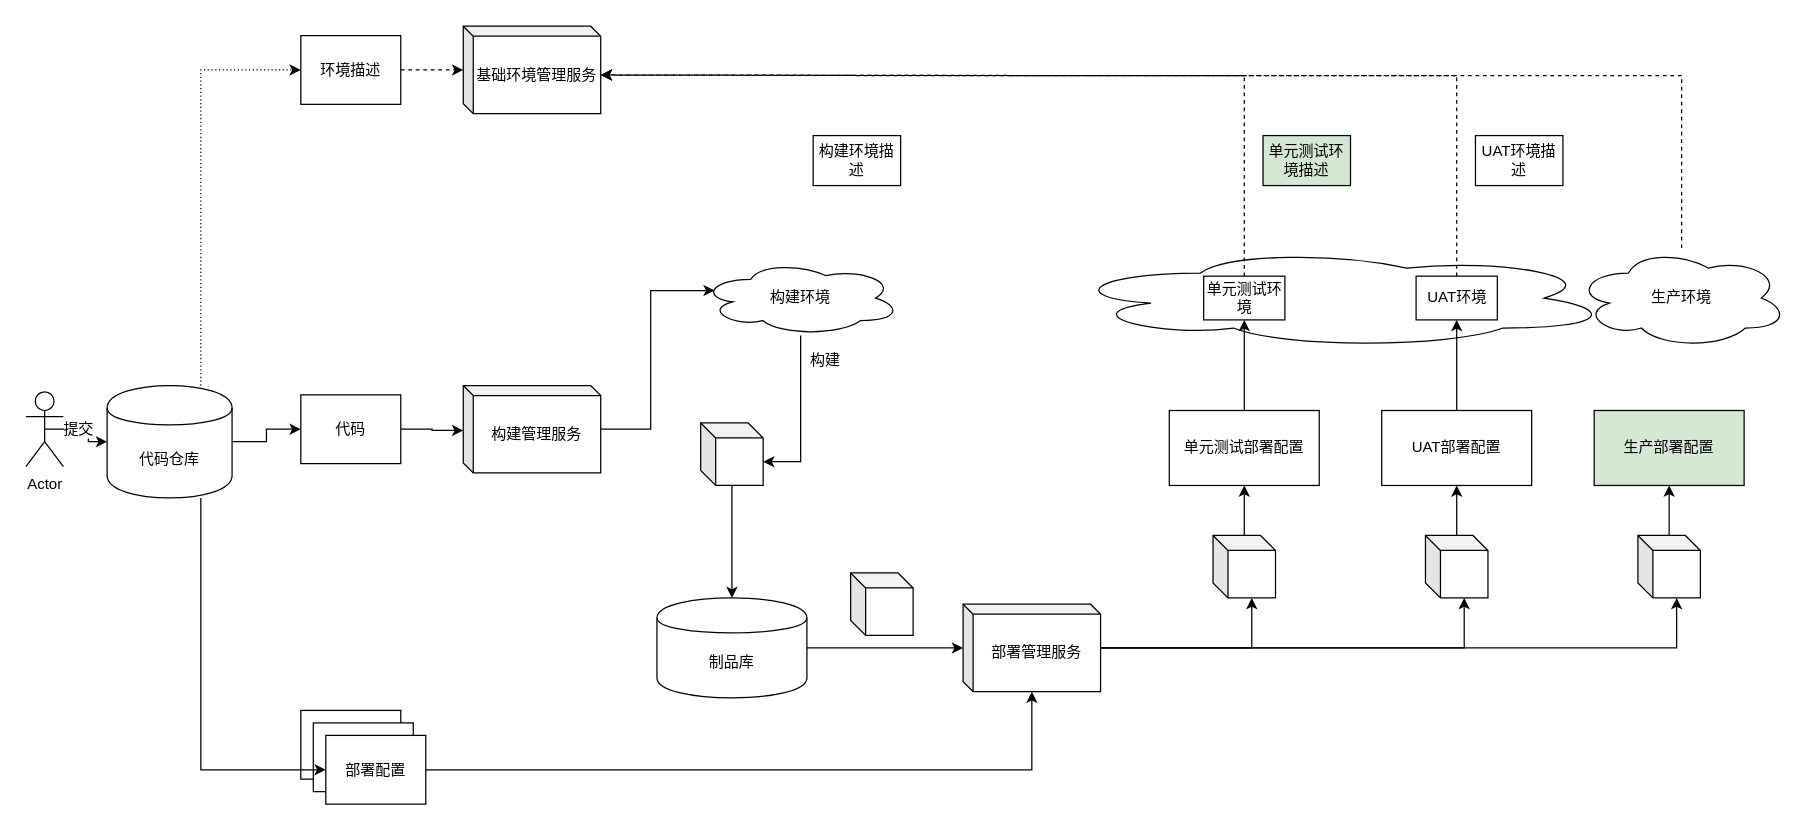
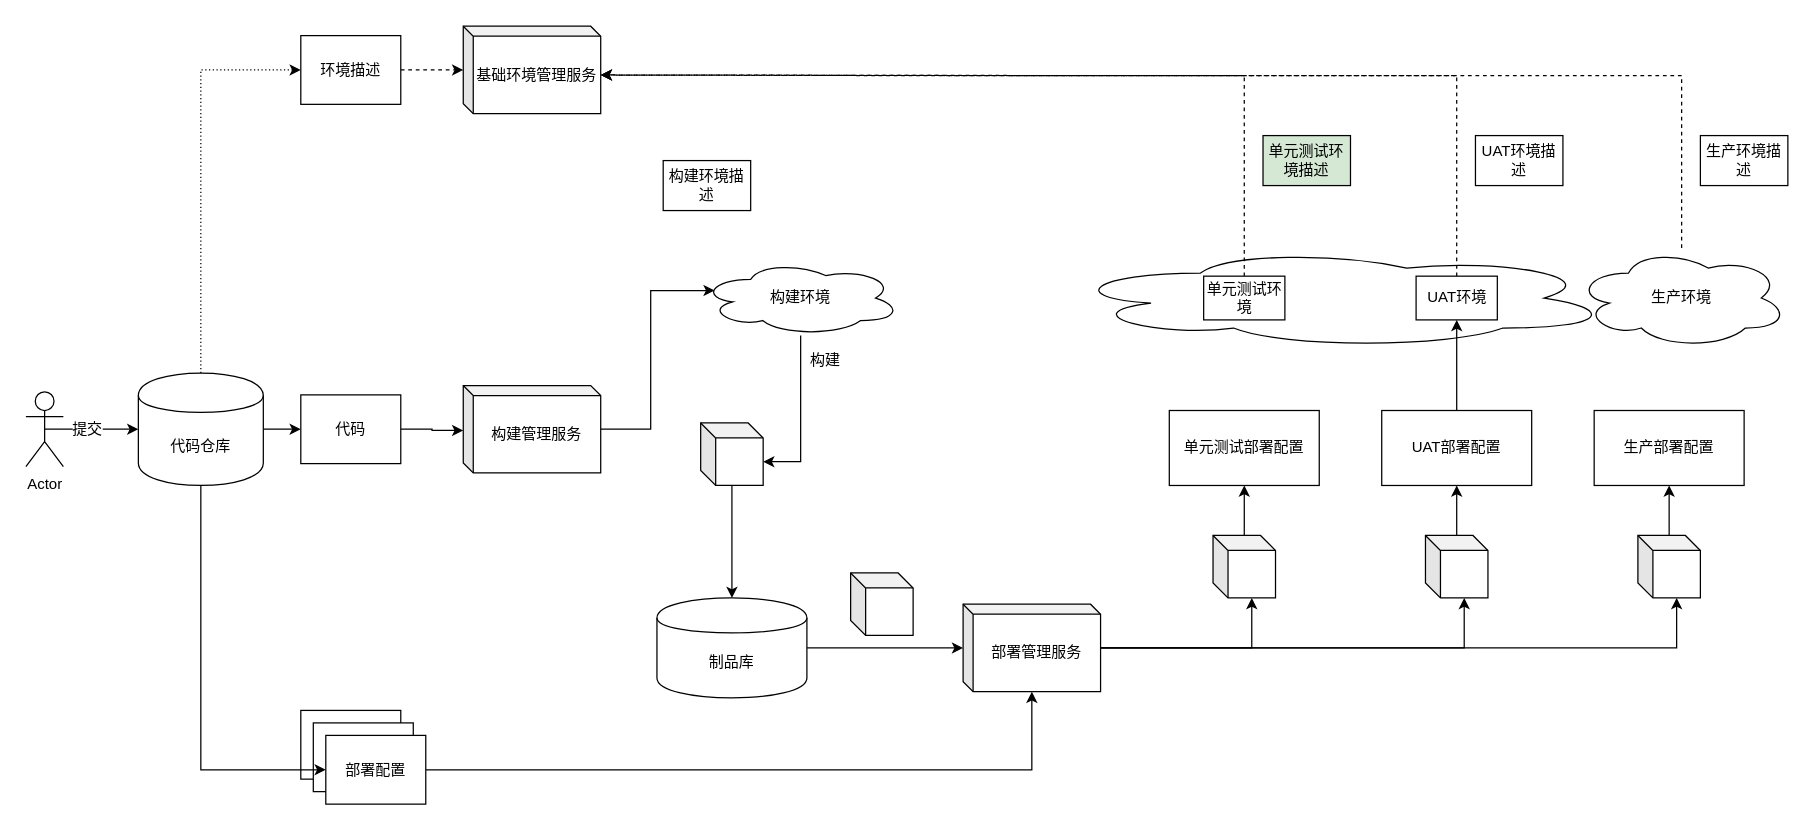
(857, 161) -> (707, 186)
none -> (1744, 161)
(1244, 369) -> none
(169, 442) -> (201, 429)
(1669, 448) -> (1669, 448)
